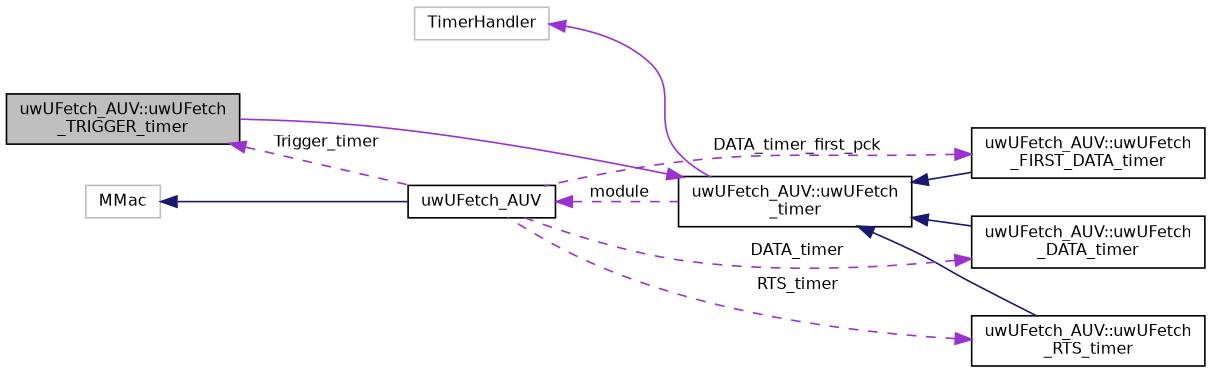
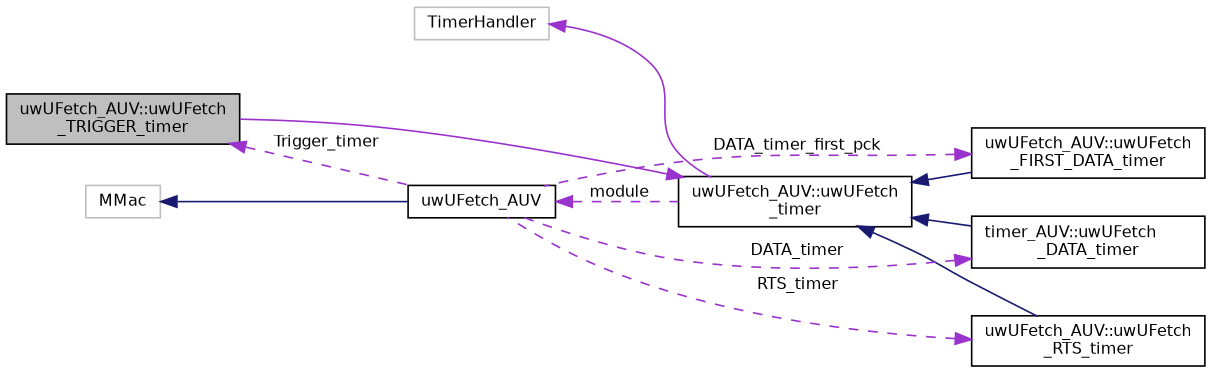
(1088, 242) -> (1088, 242)
